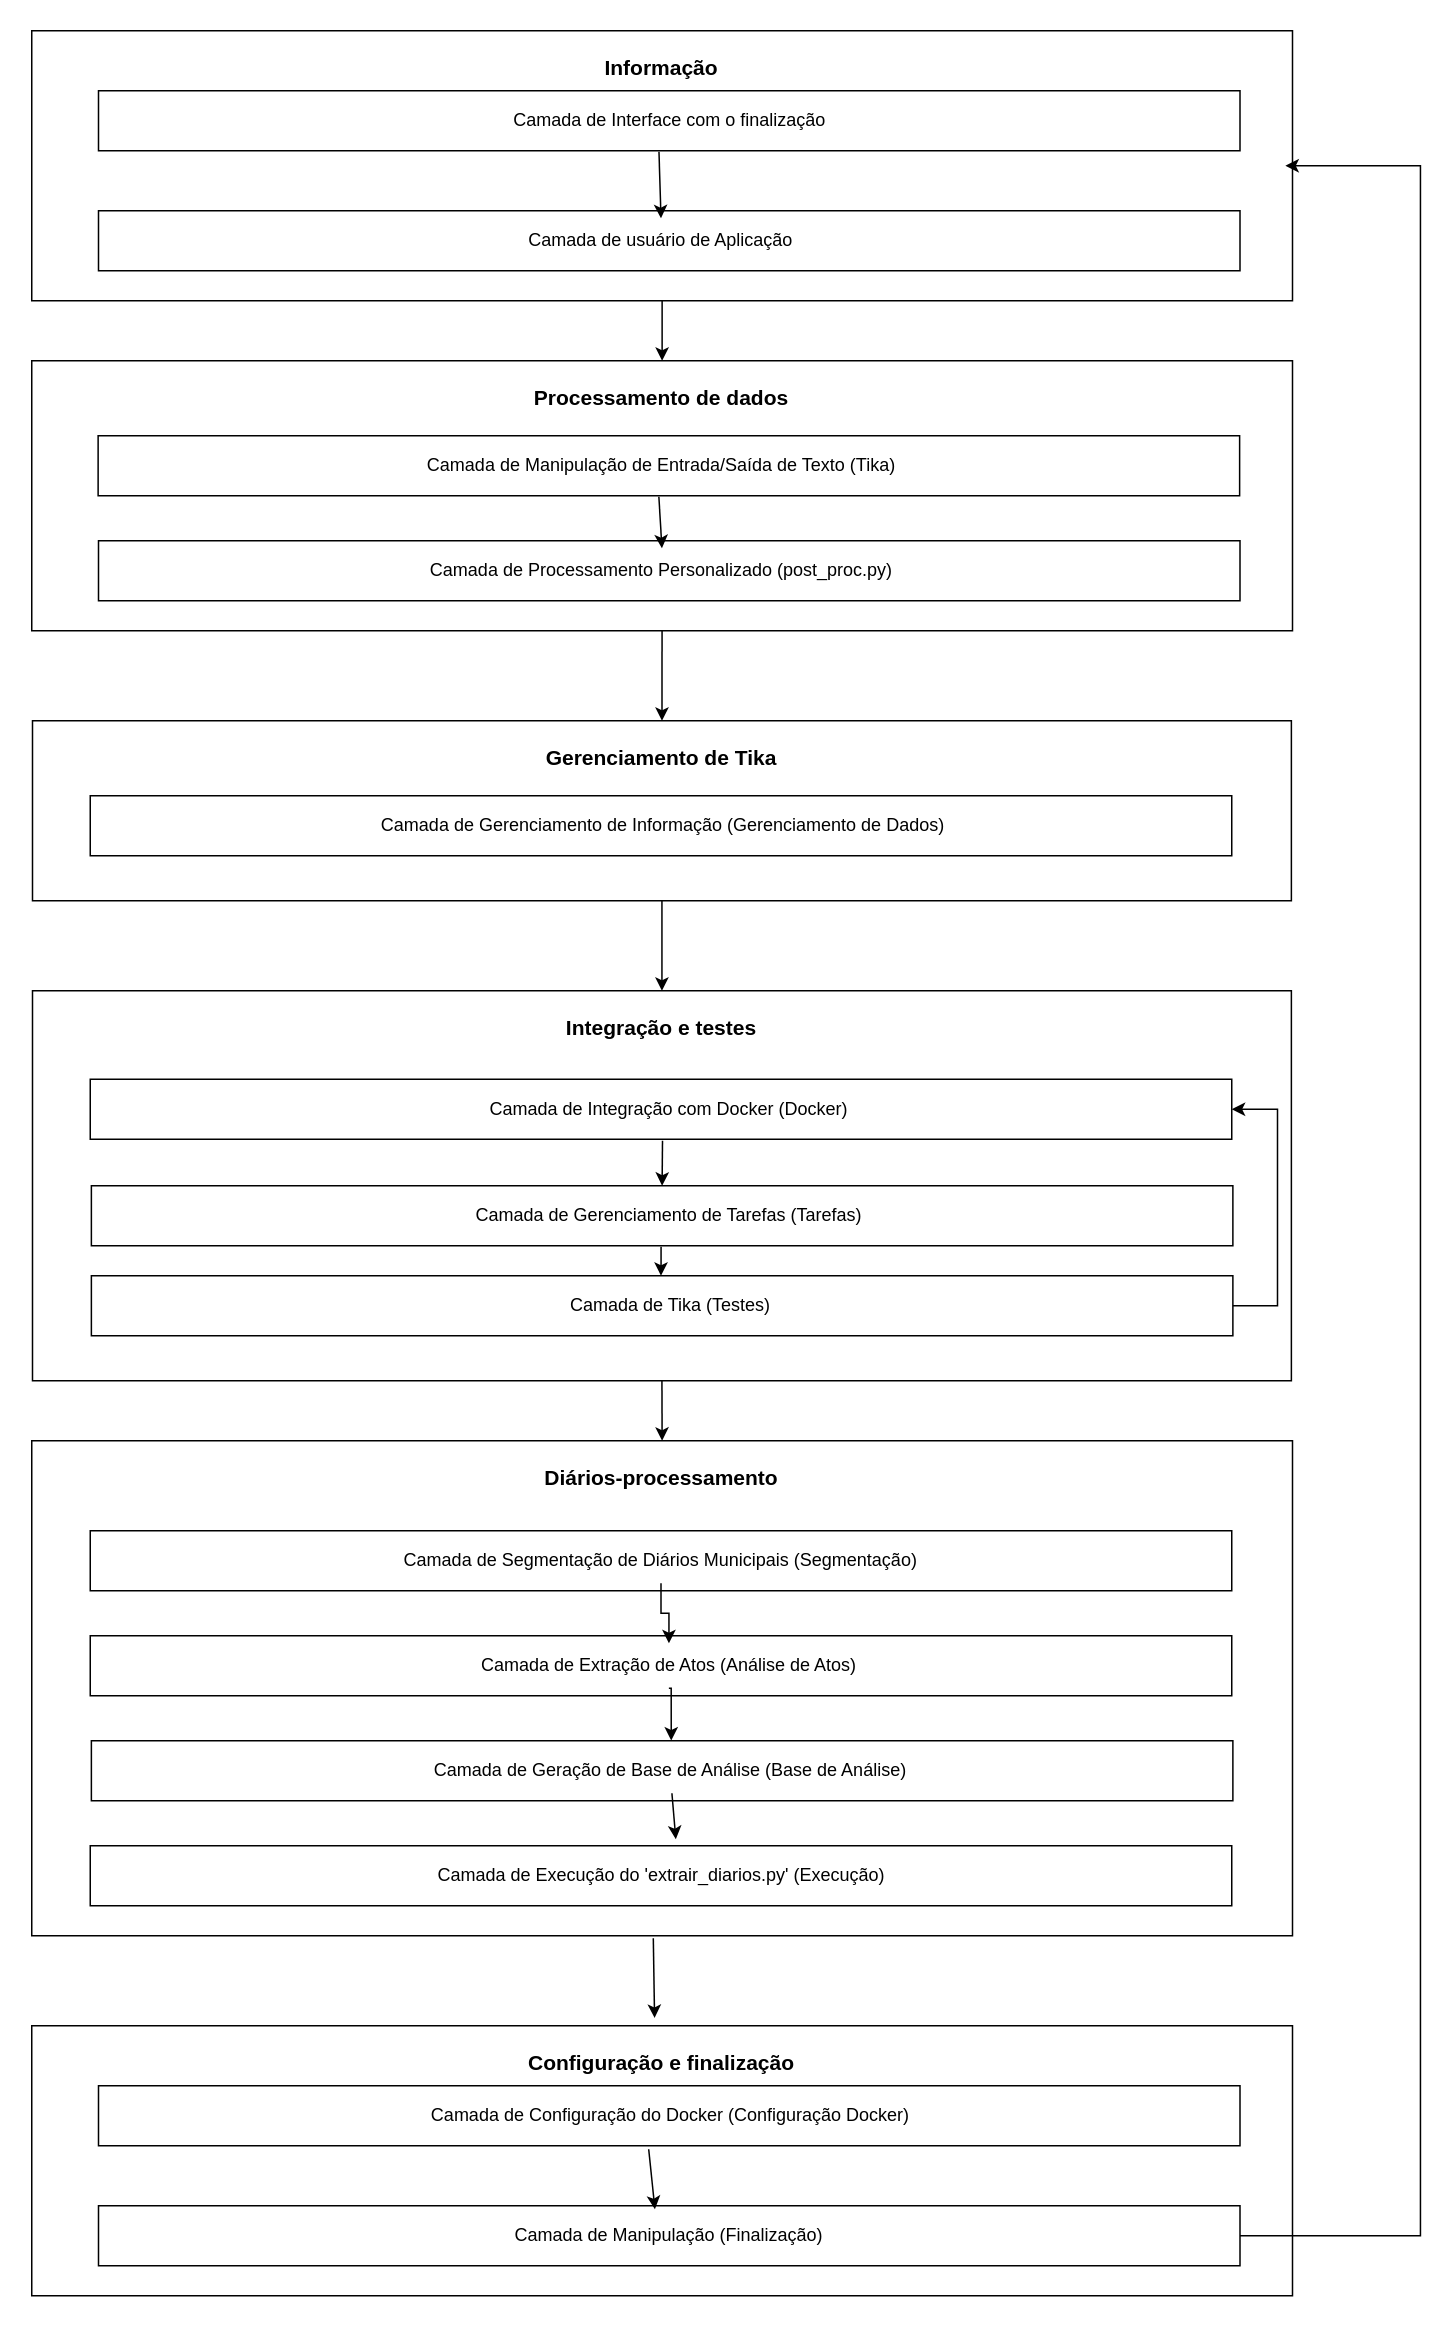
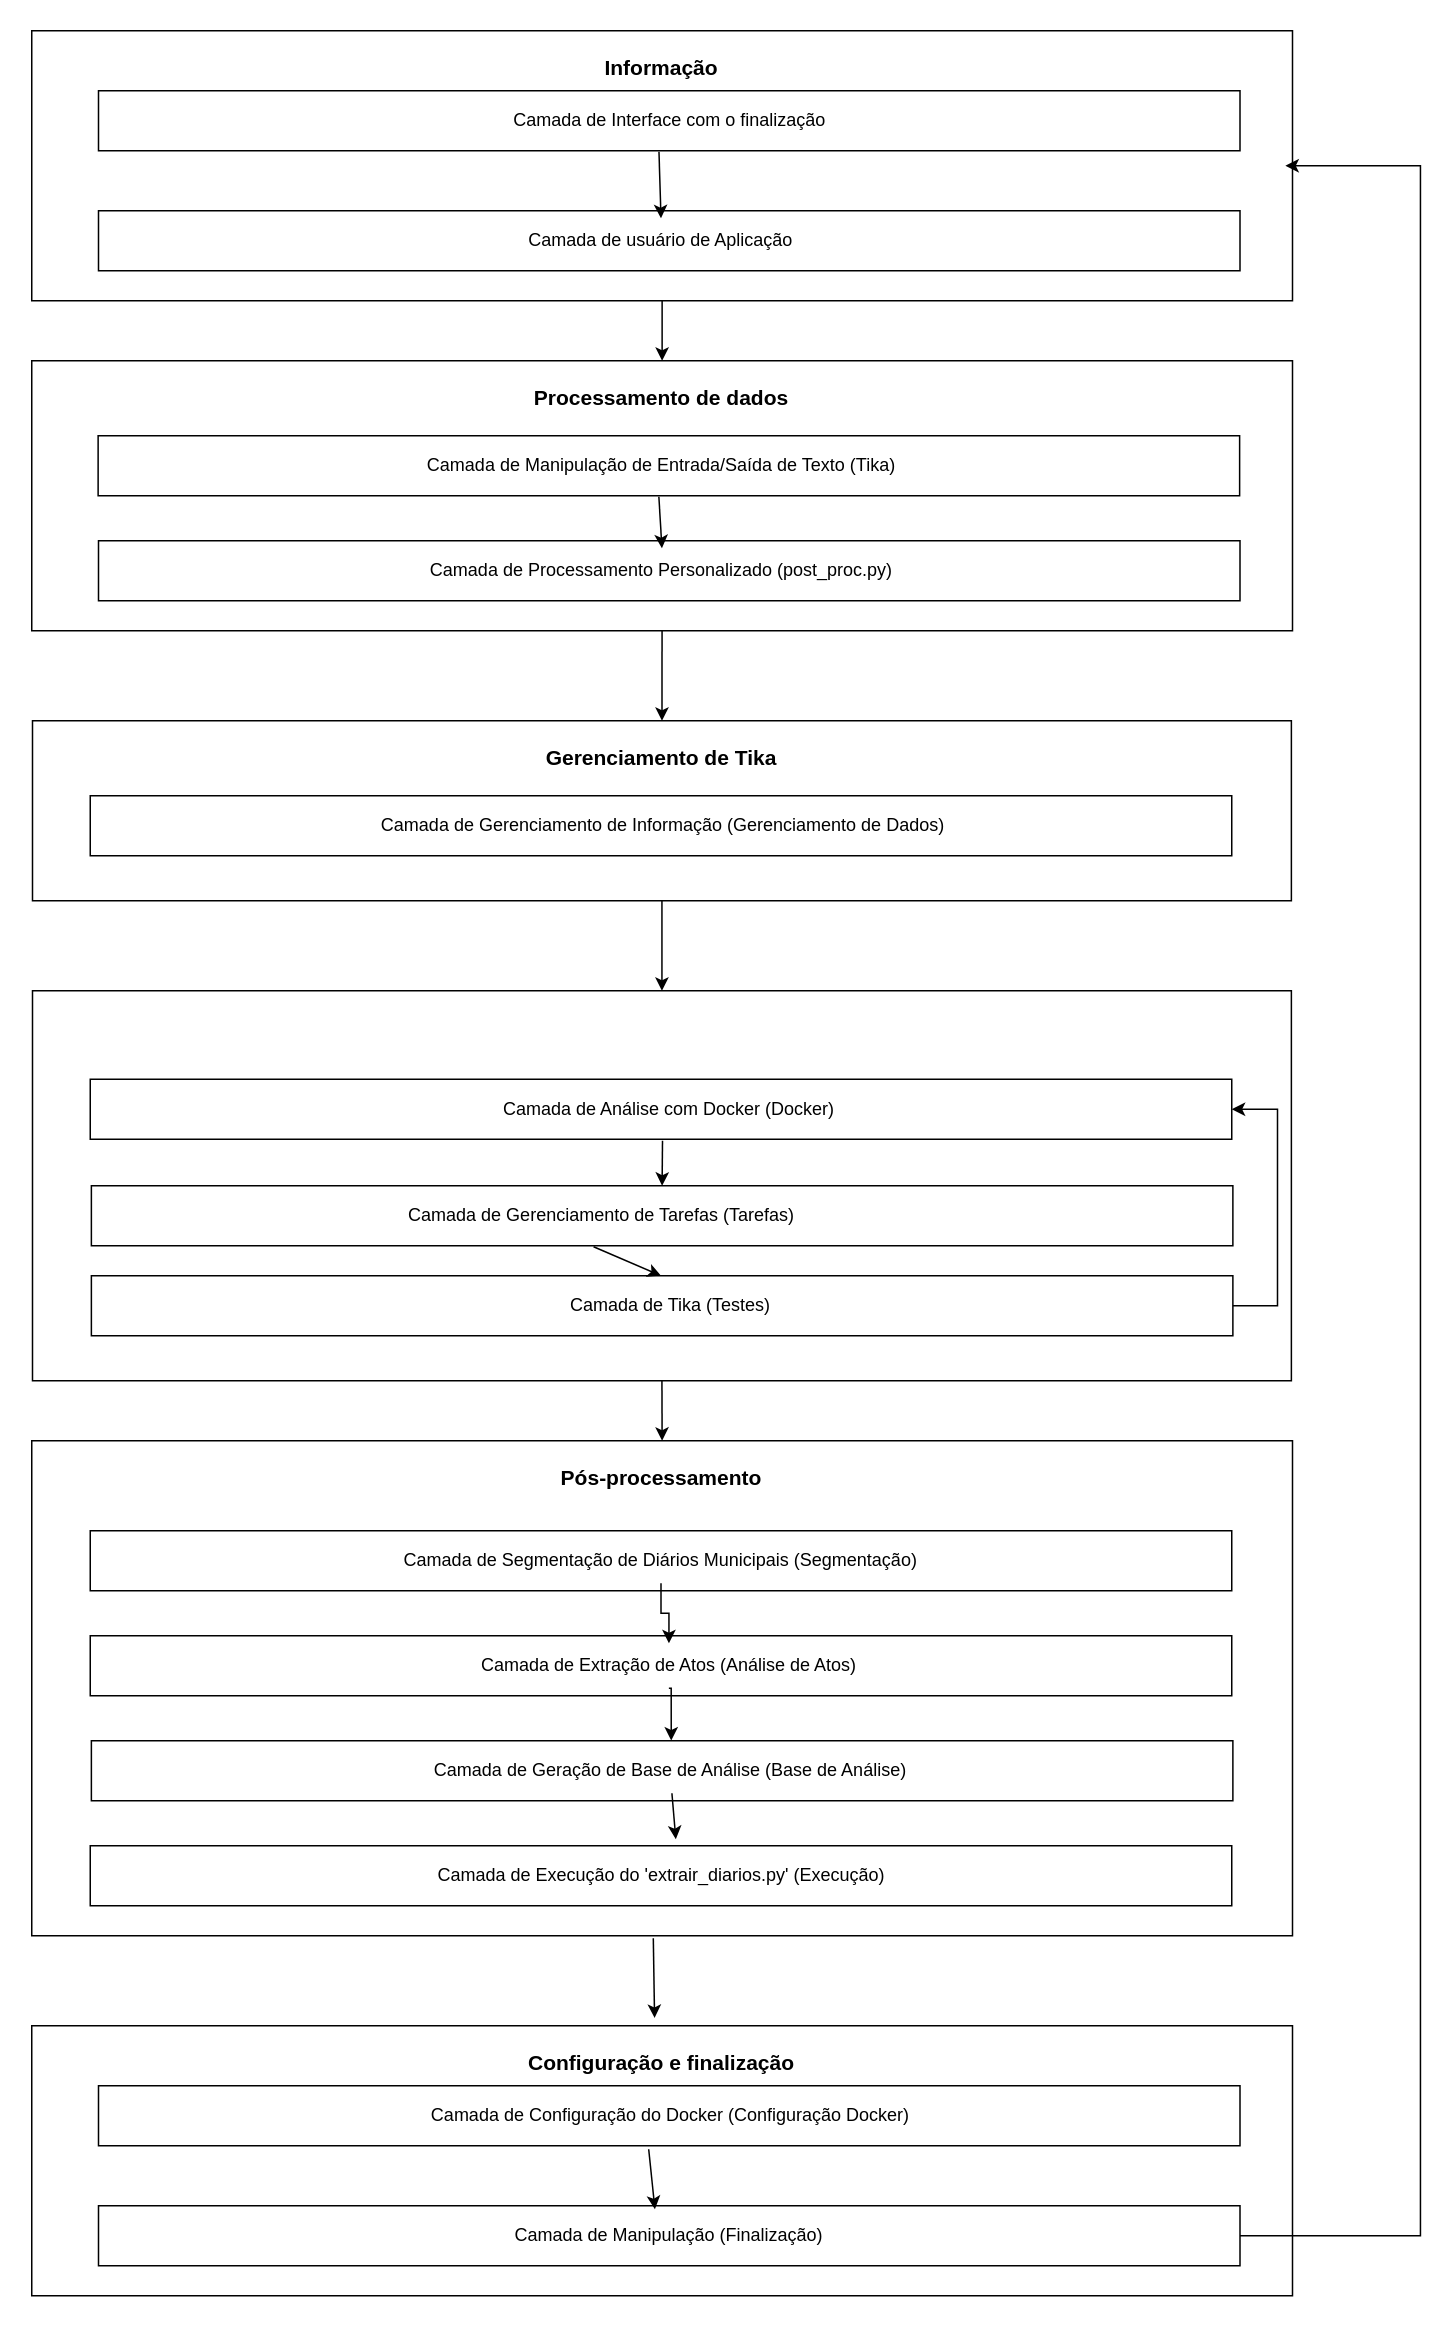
(661, 1028) -> none
(669, 1109) -> (669, 1109)
(669, 1216) -> (601, 1216)
(662, 1478) -> (662, 1478)
